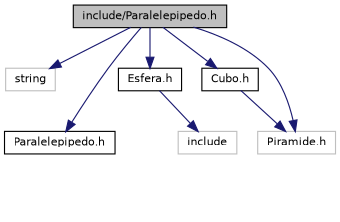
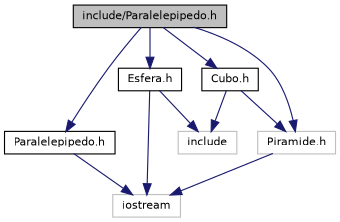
(30, 80) -> none
none -> (221, 106)
none -> (147, 206)
